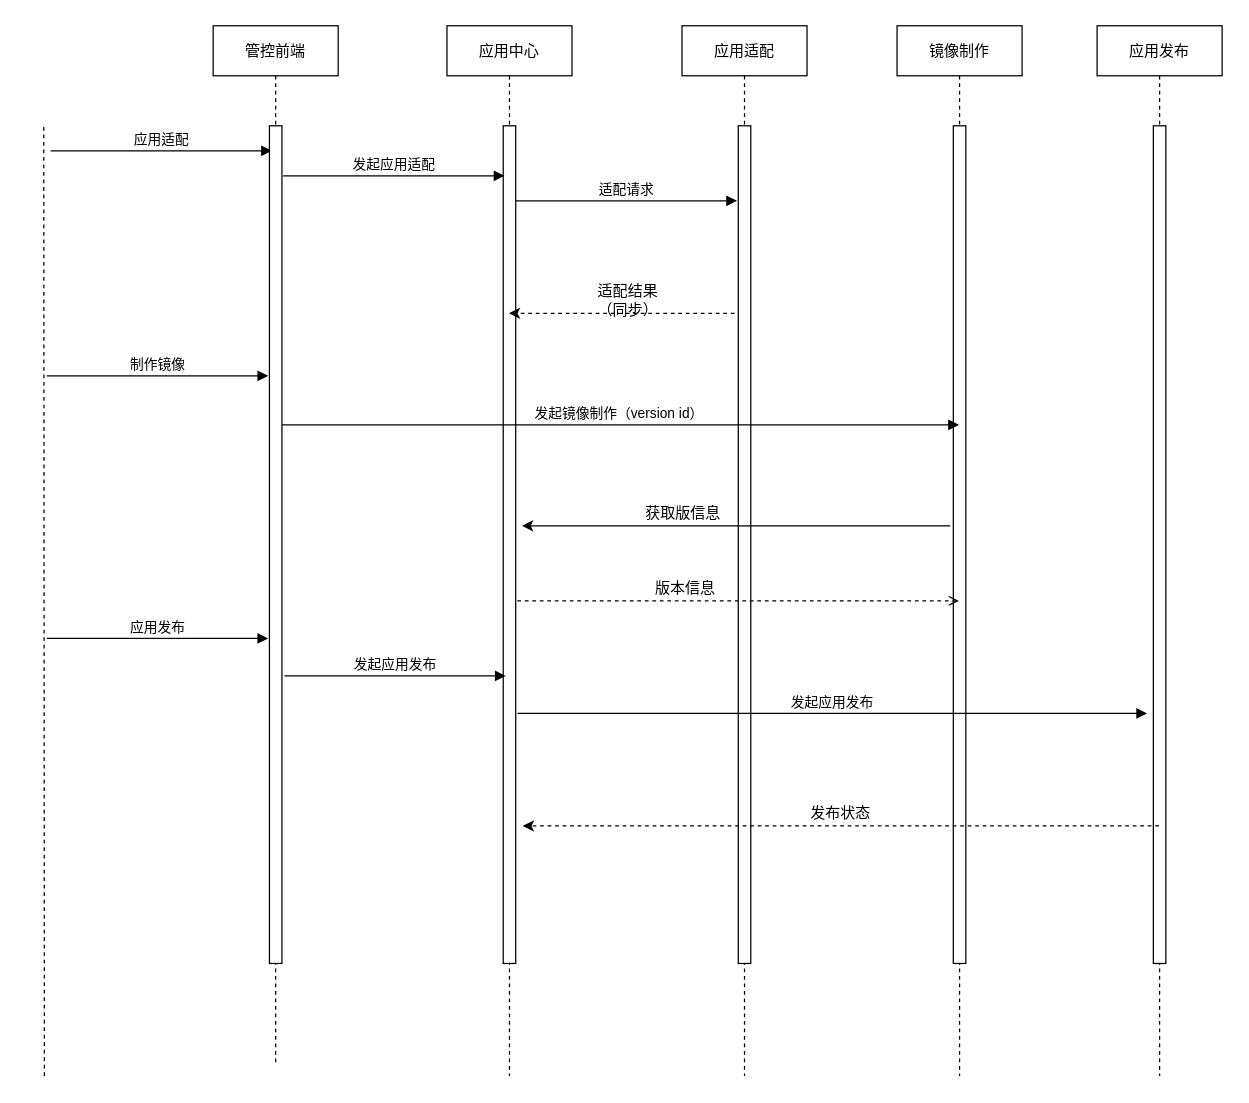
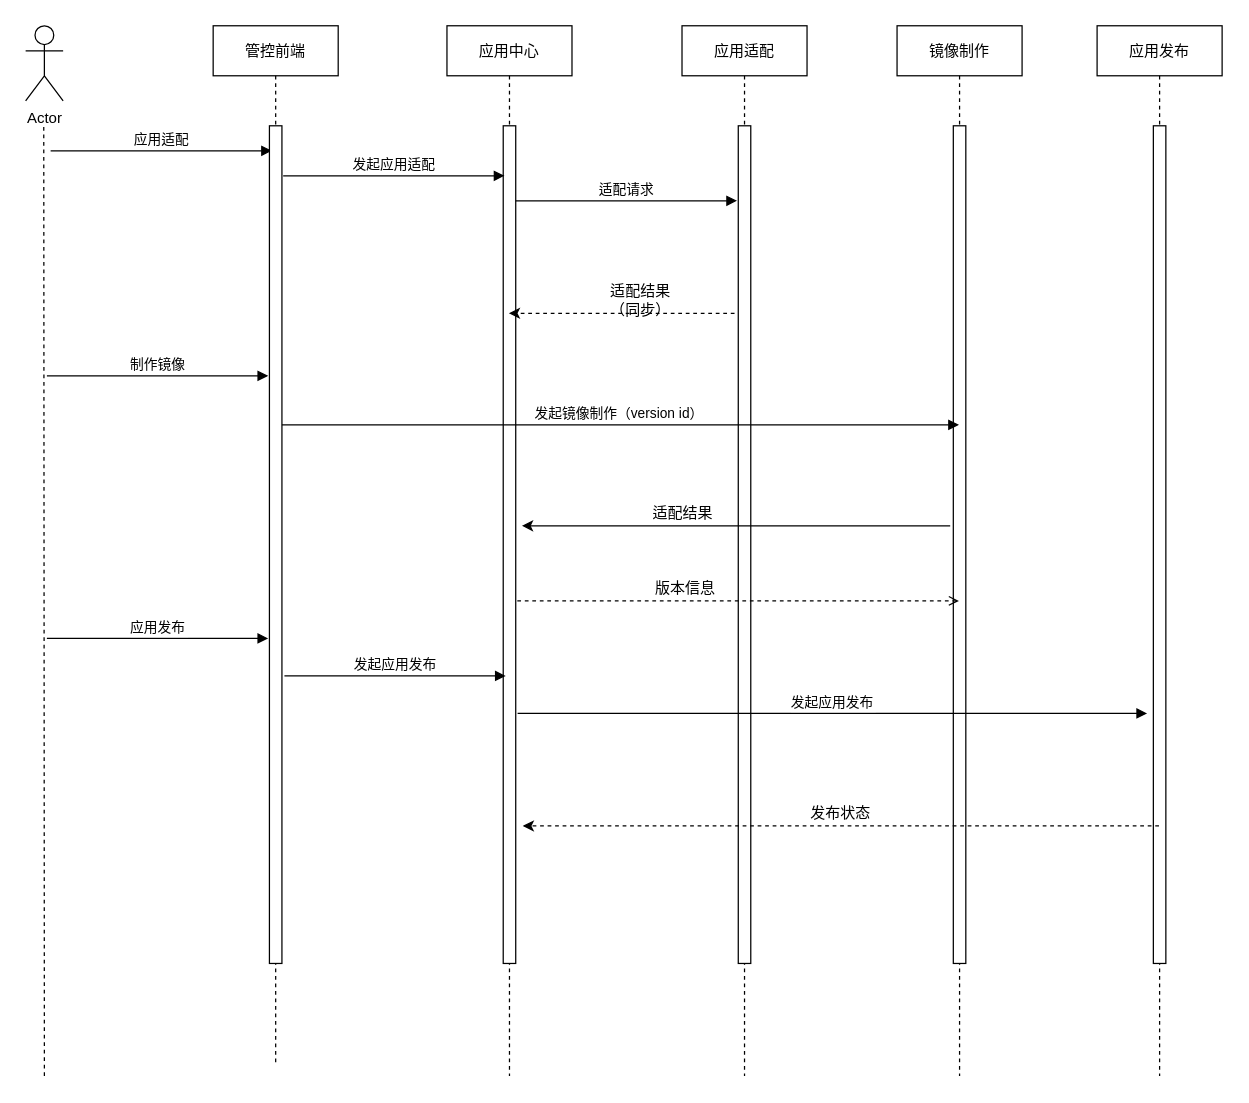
none -> (44, 63)
(628, 301) -> (641, 301)
(683, 513) -> (683, 513)
